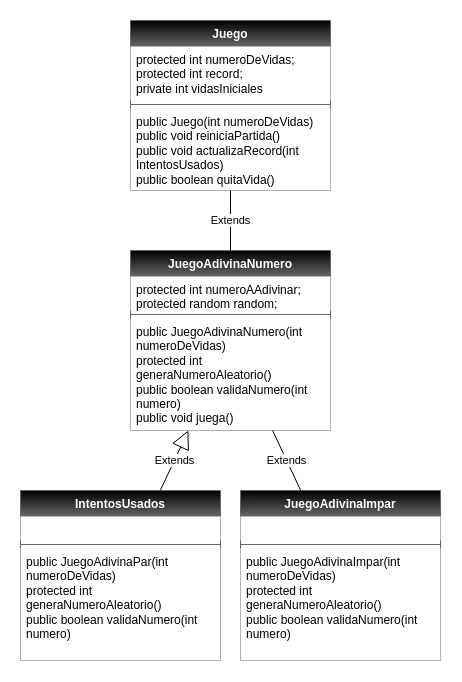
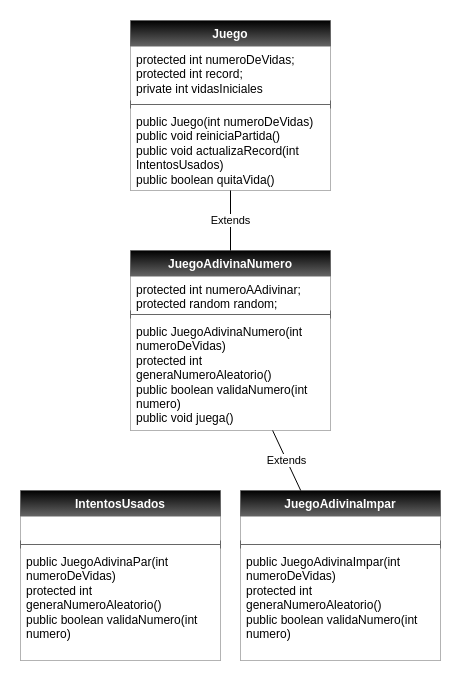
(170, 469) -> none
